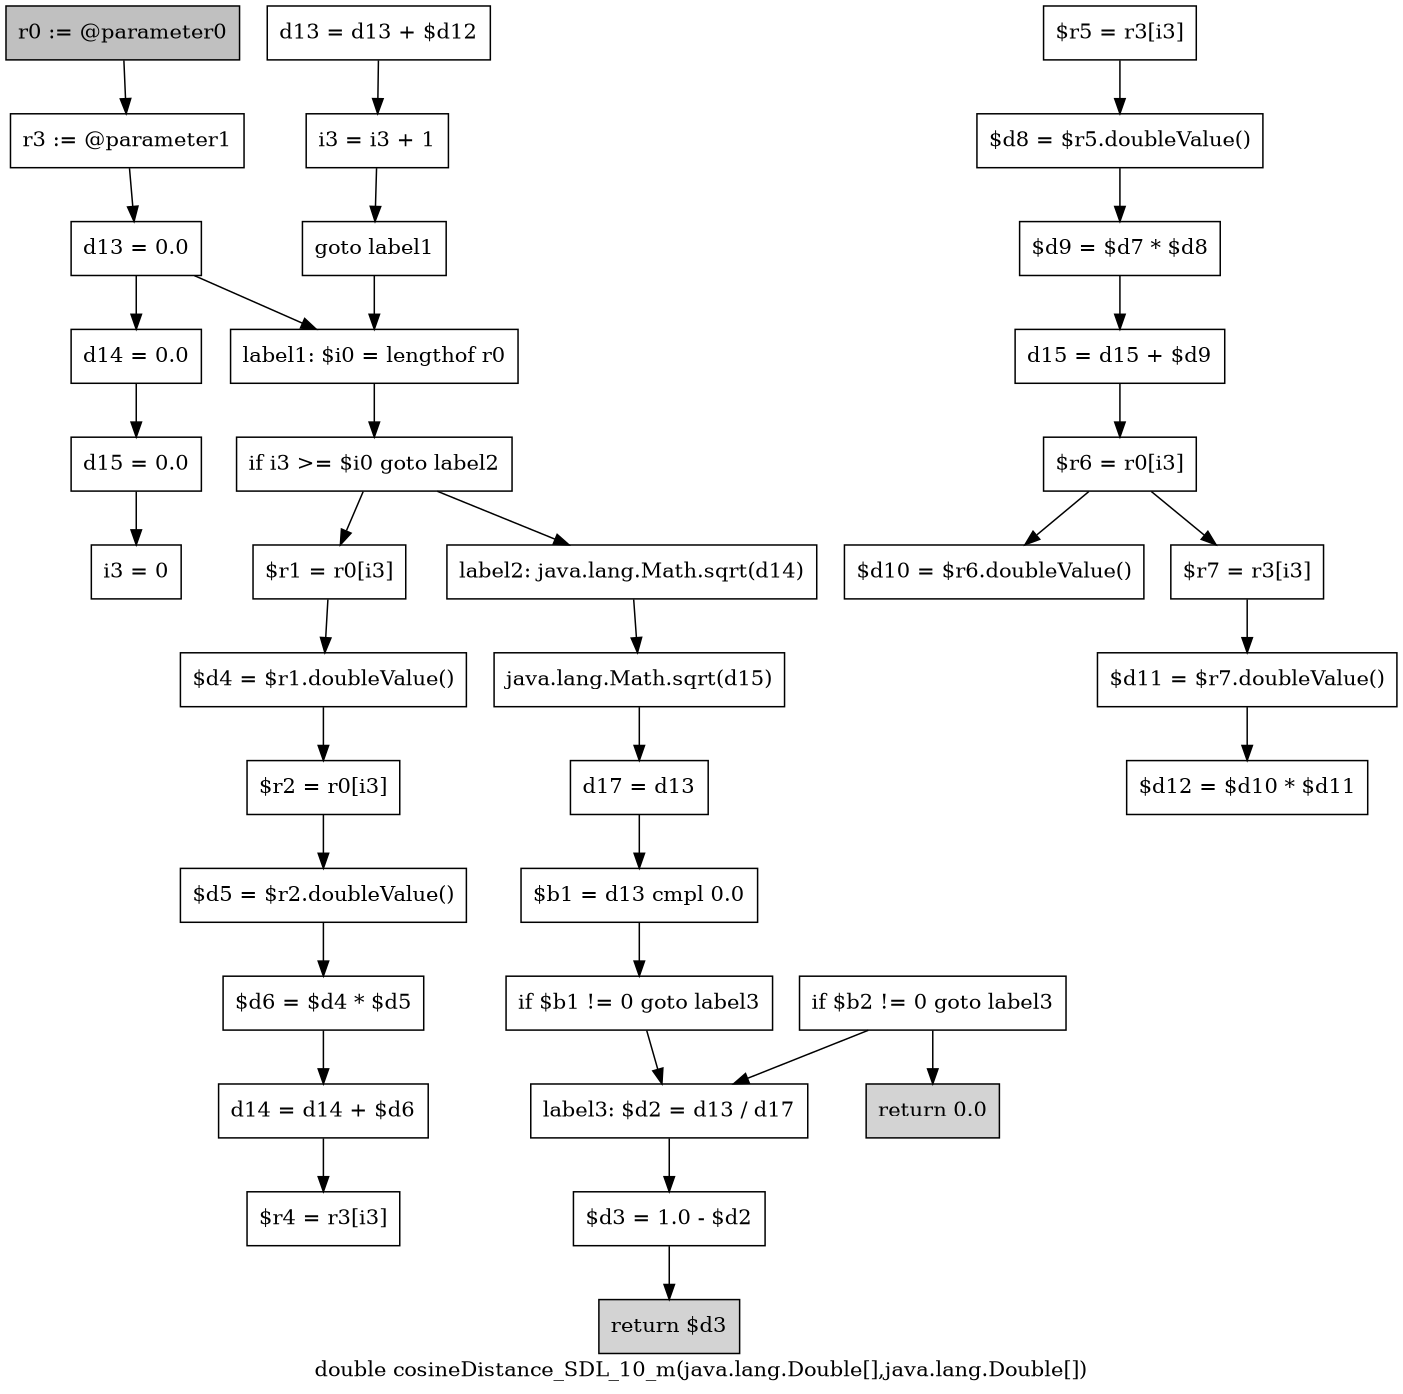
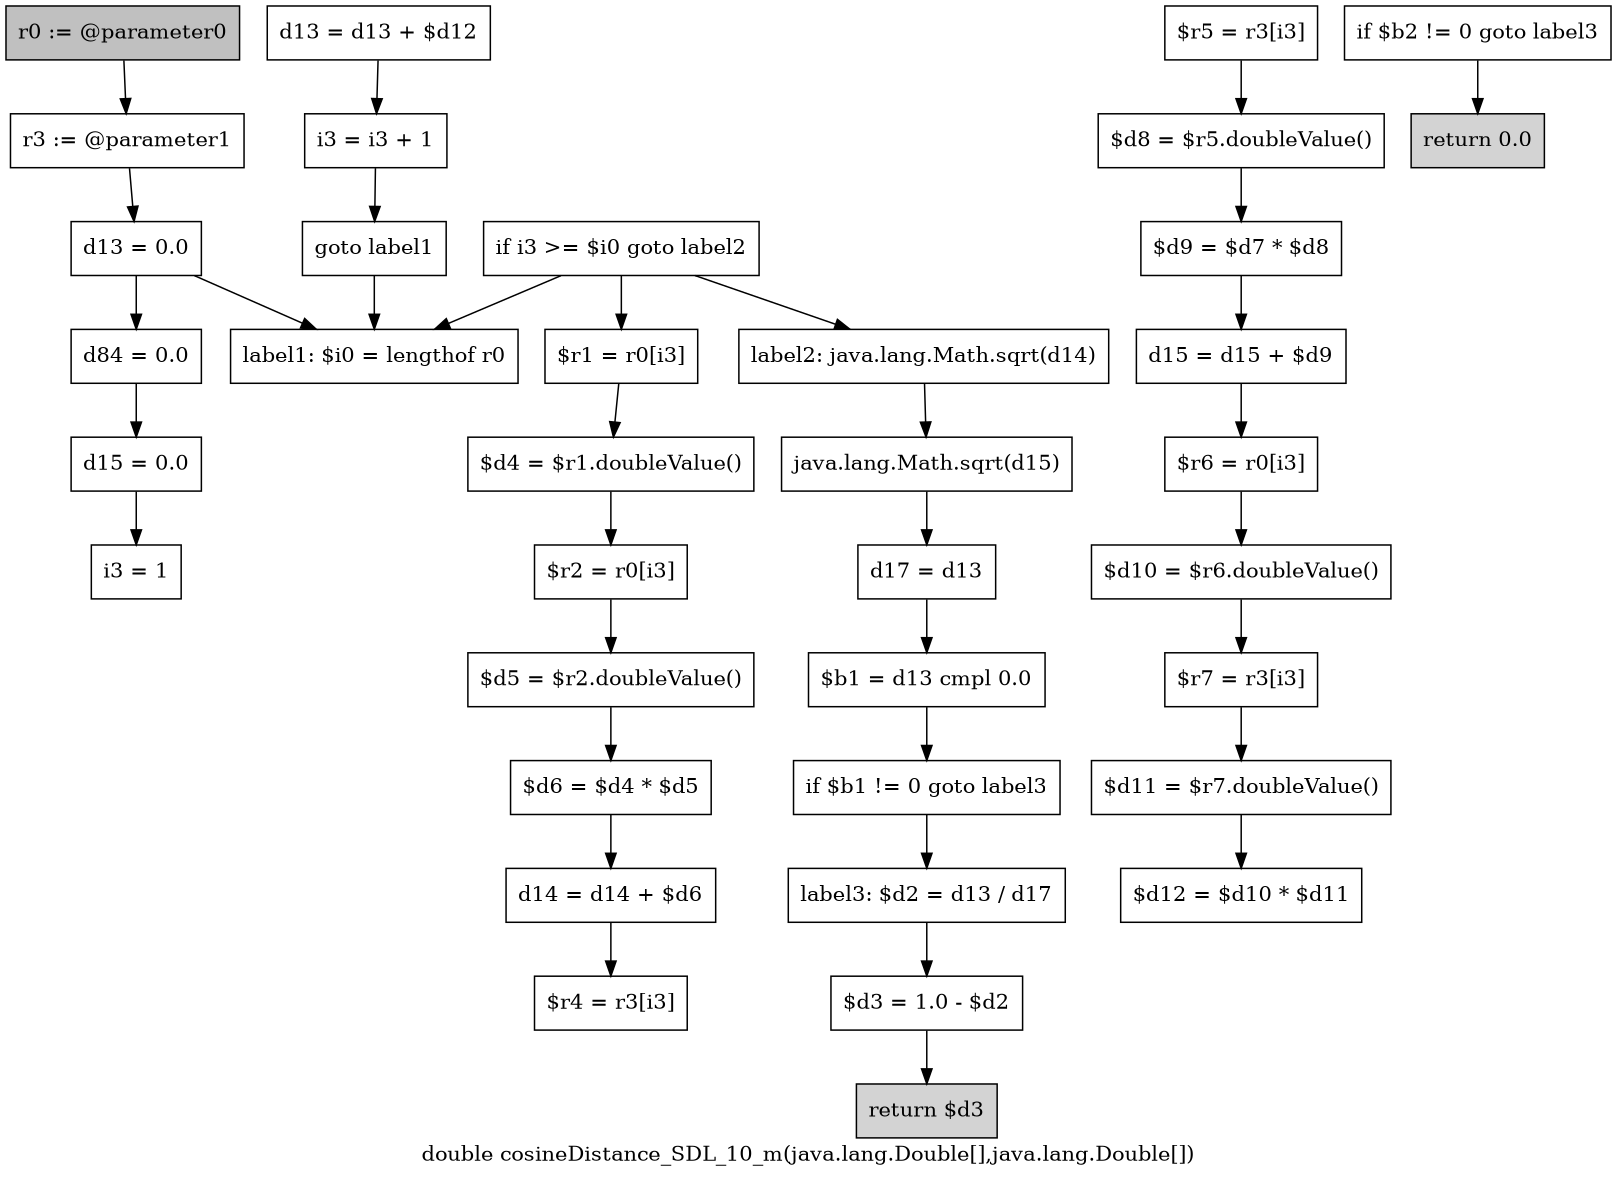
(136, 356) -> (136, 356)
(374, 403) -> (505, 300)
(1178, 513) -> (1241, 618)
(136, 572) -> (136, 572)
(808, 1054) -> none
